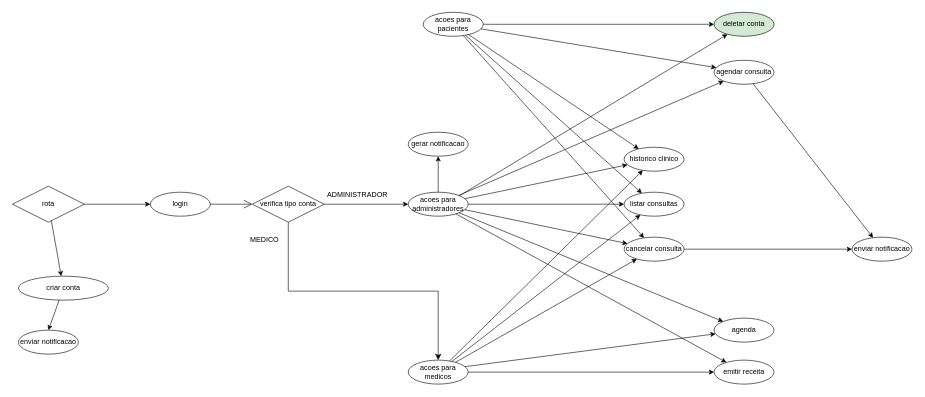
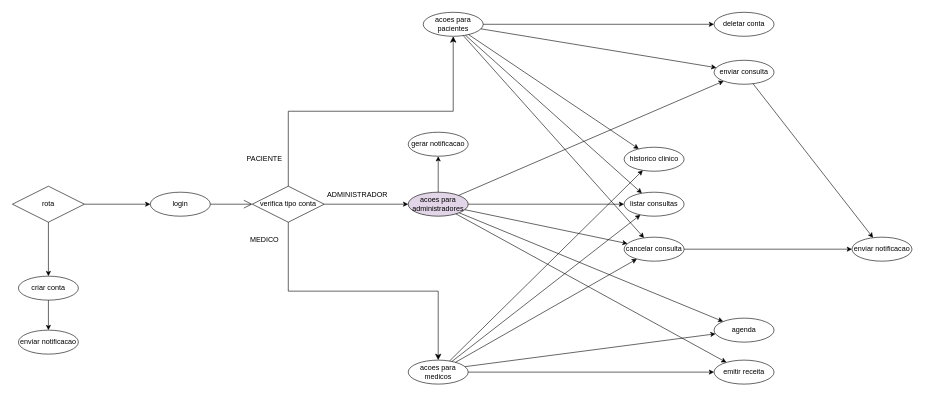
(744, 24) -> (744, 24)
(744, 72) -> (744, 72)
none -> (288, 111)
(600, 111) -> none
none -> (264, 159)
(544, 182) -> none
(438, 204) -> (438, 204)
(63, 288) -> (48, 288)
